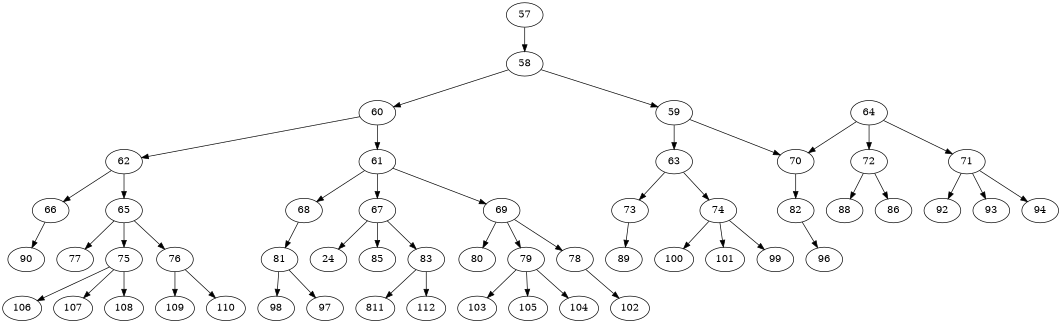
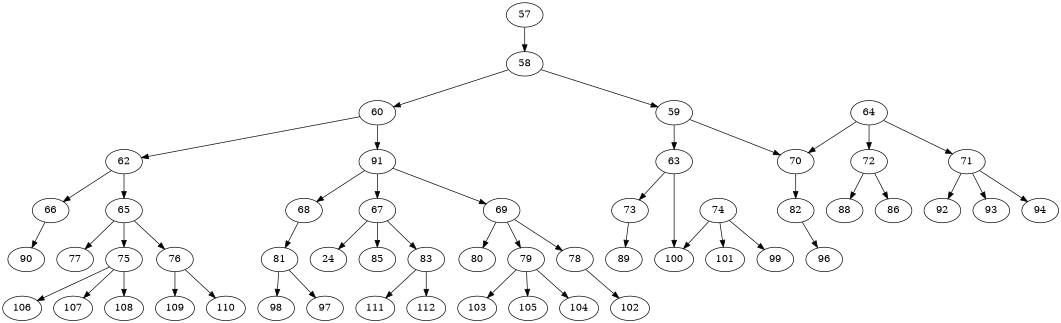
(377, 162) -> (377, 162)
(694, 184) -> (674, 207)
(375, 308) -> (375, 308)
